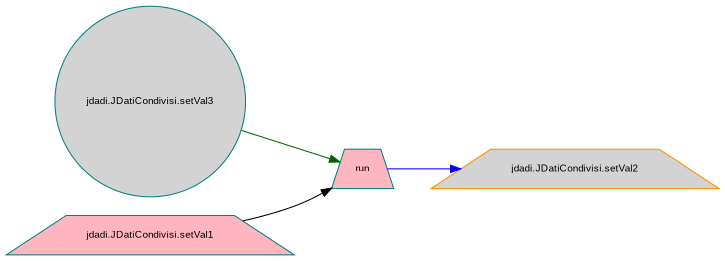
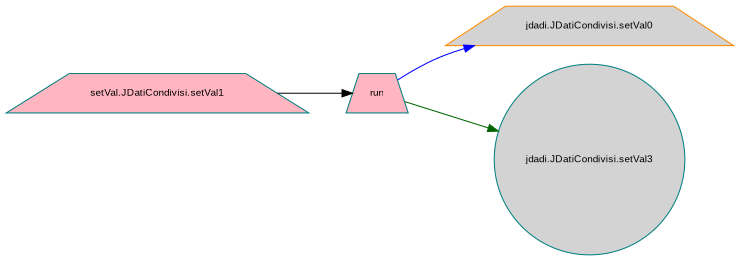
(286, 145) -> (447, 115)
(575, 169) -> (590, 26)
(150, 235) -> (157, 93)
